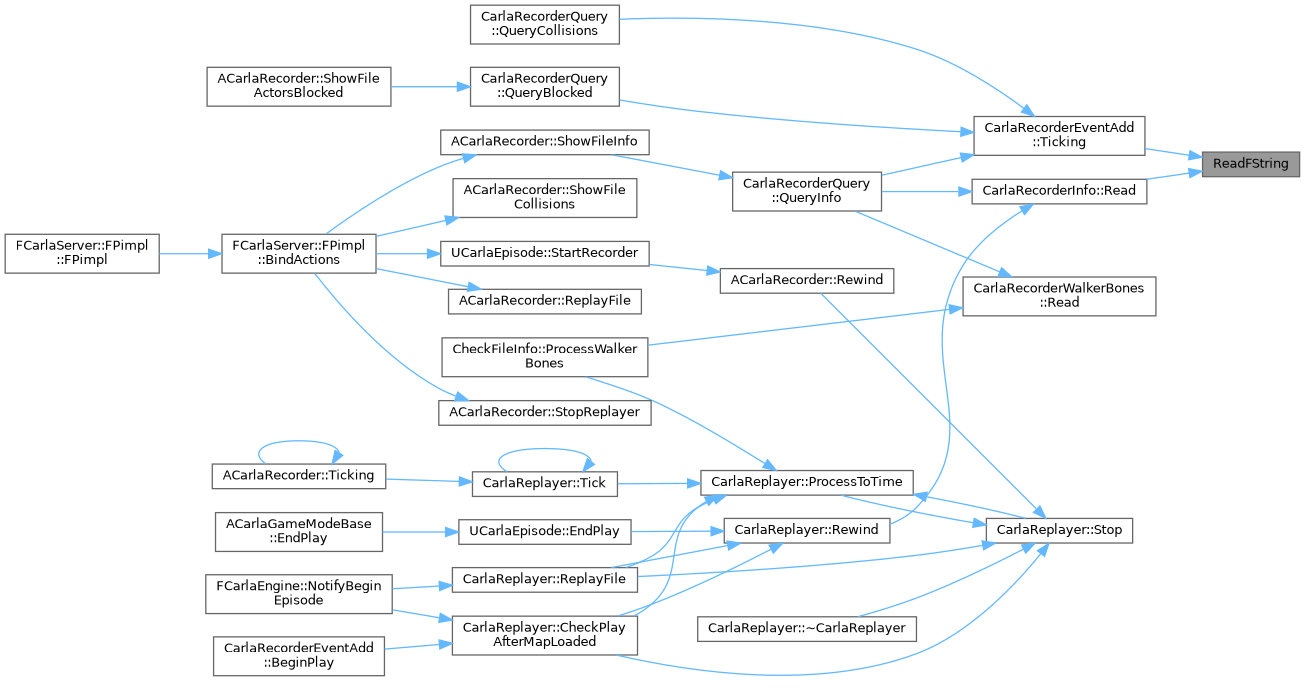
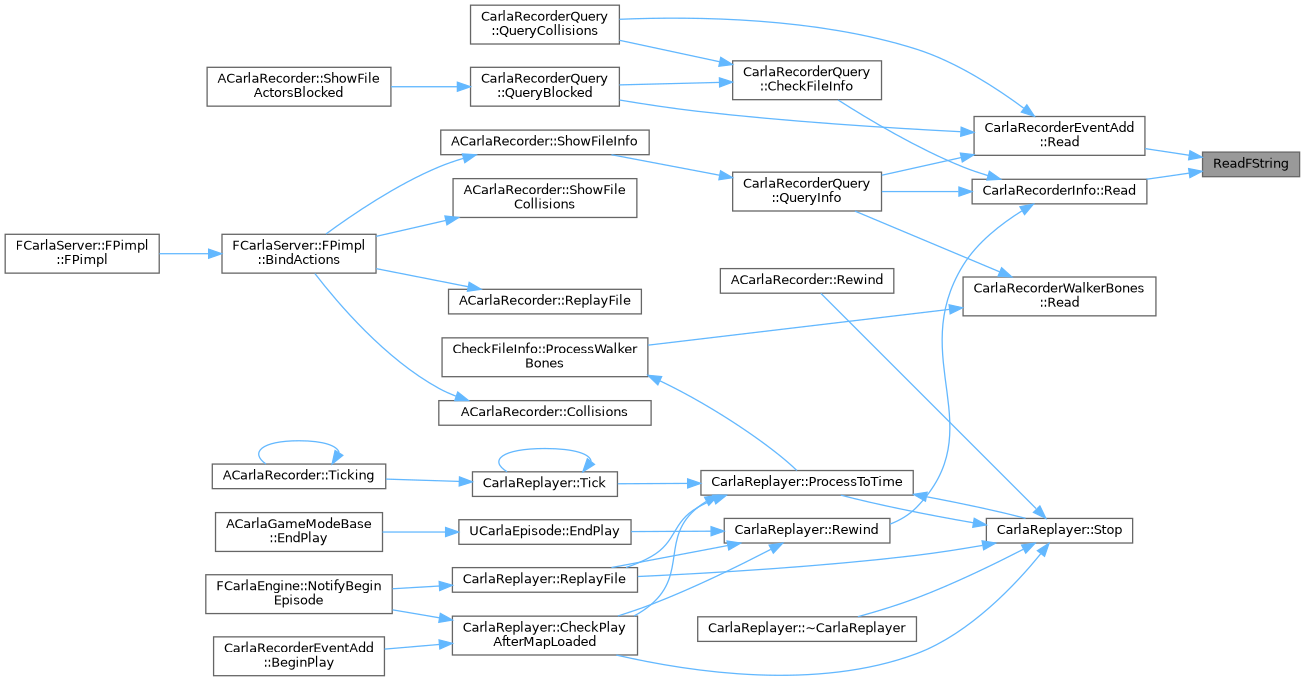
none -> (807, 80)
(1060, 136) -> (1060, 136)
(545, 254) -> none
(545, 413) -> (545, 413)
(678, 413) -> (731, 421)
